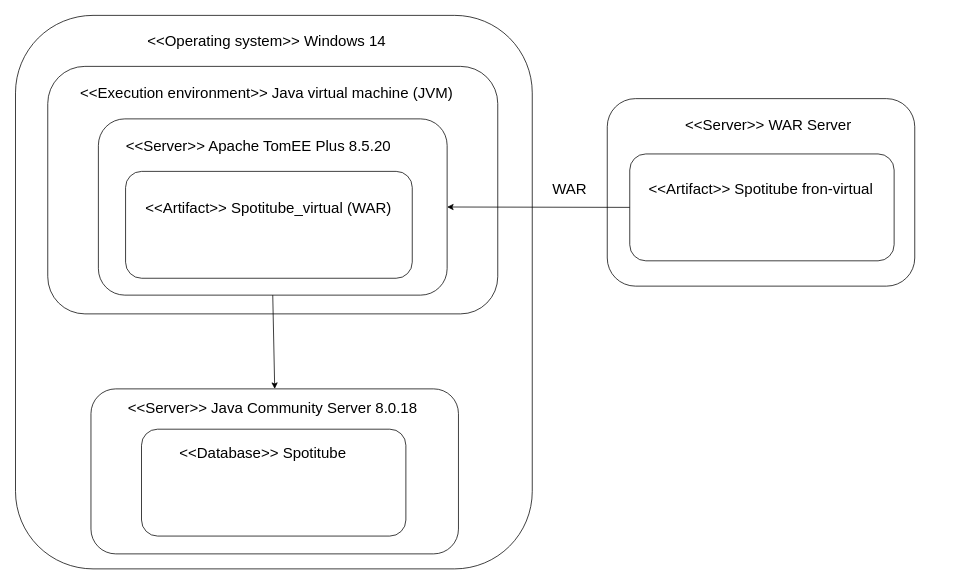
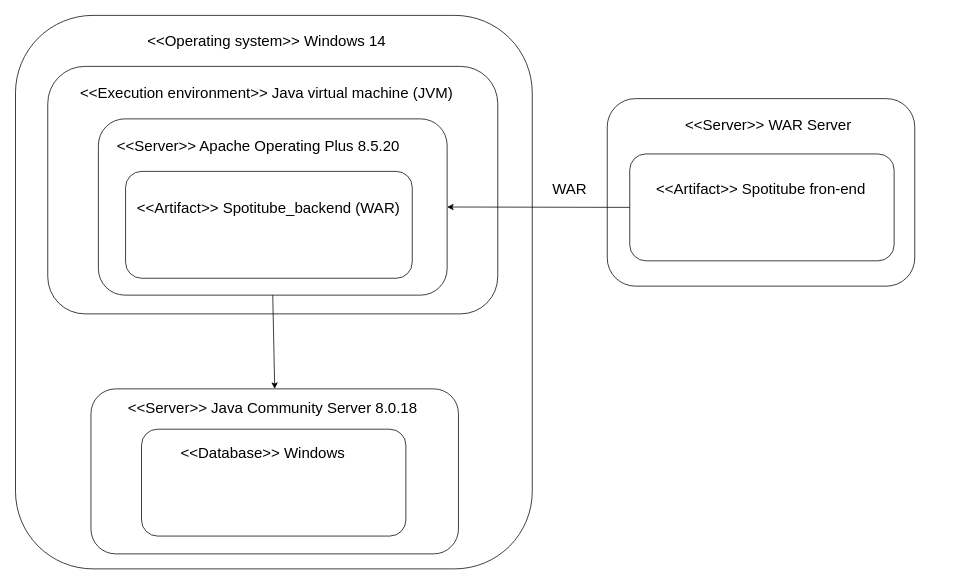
(258, 145) -> (258, 145)
(761, 189) -> (761, 189)
(269, 207) -> (269, 207)
(263, 453) -> (263, 453)
